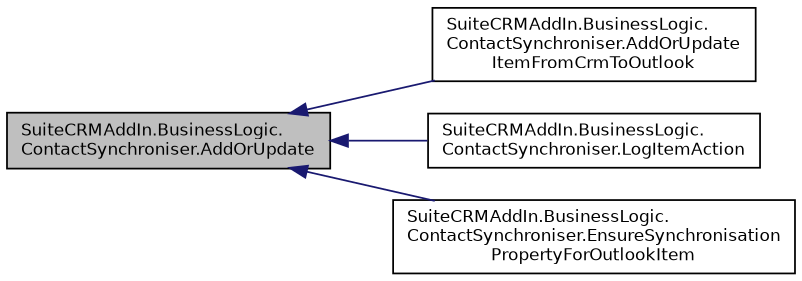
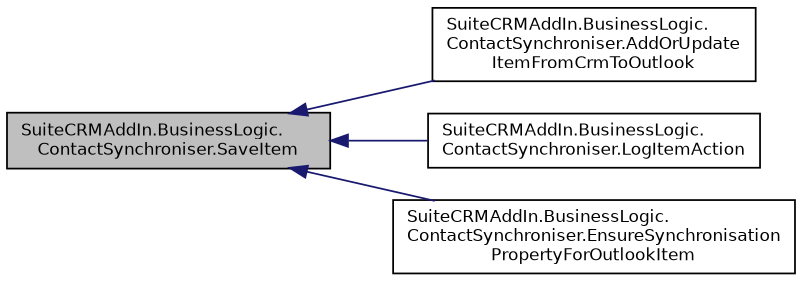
(169, 141) -> (169, 141)
